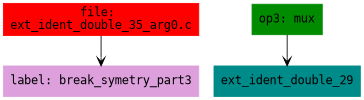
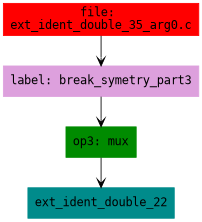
(287, 81) -> (101, 203)
none -> (101, 108)
